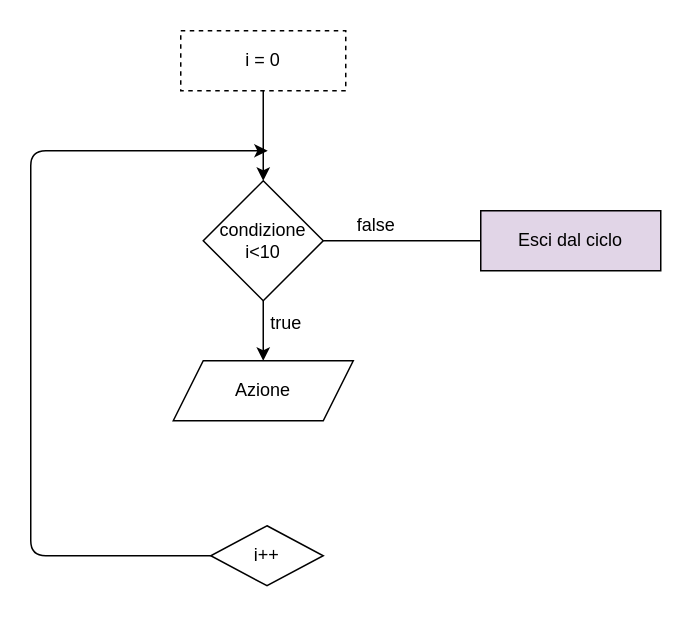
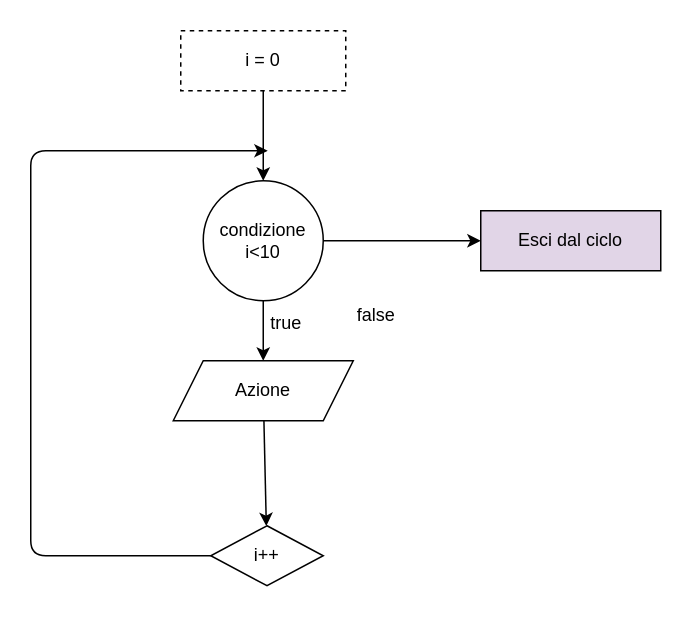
(376, 226) -> (376, 316)
(263, 241) -> (263, 241)
(473, 241) -> (469, 241)
none -> (265, 468)
